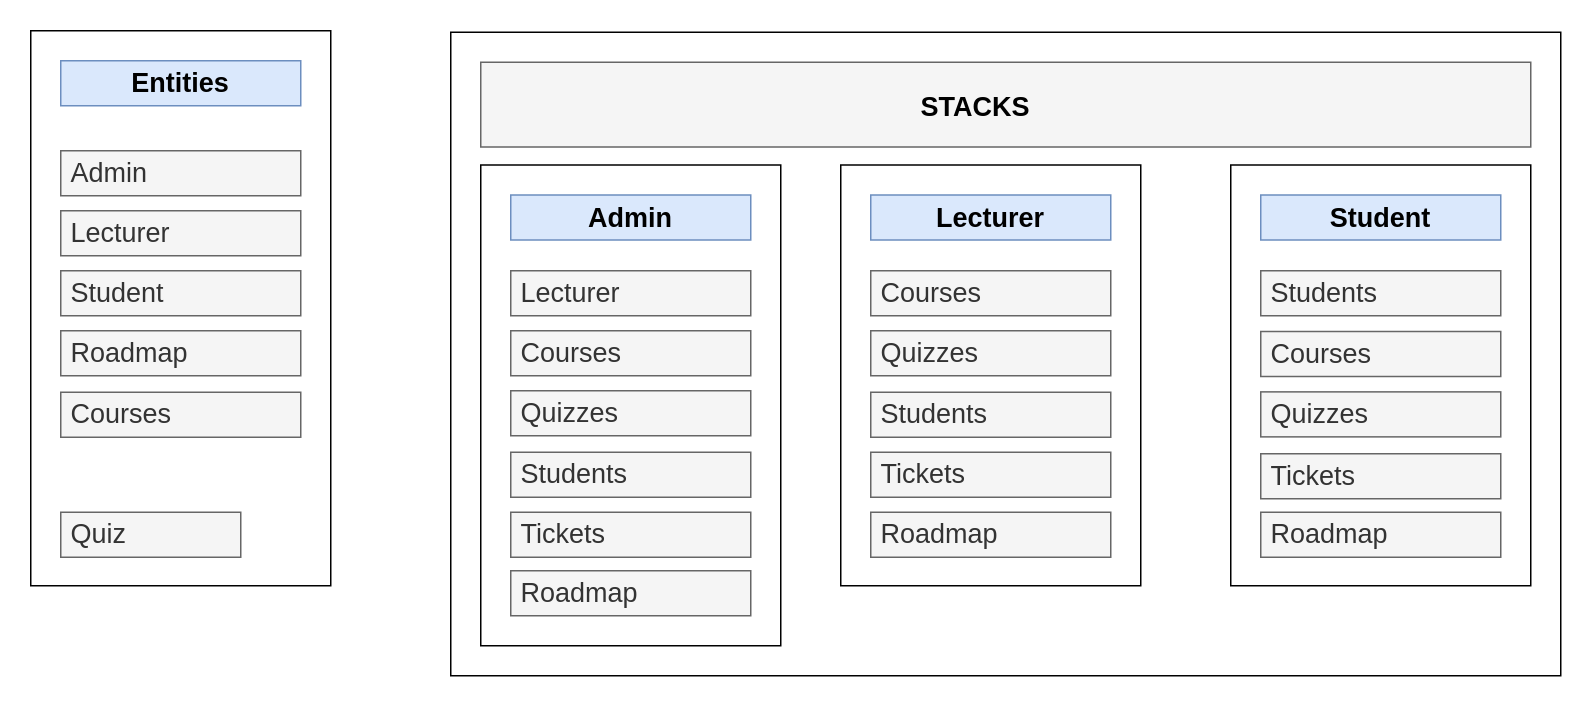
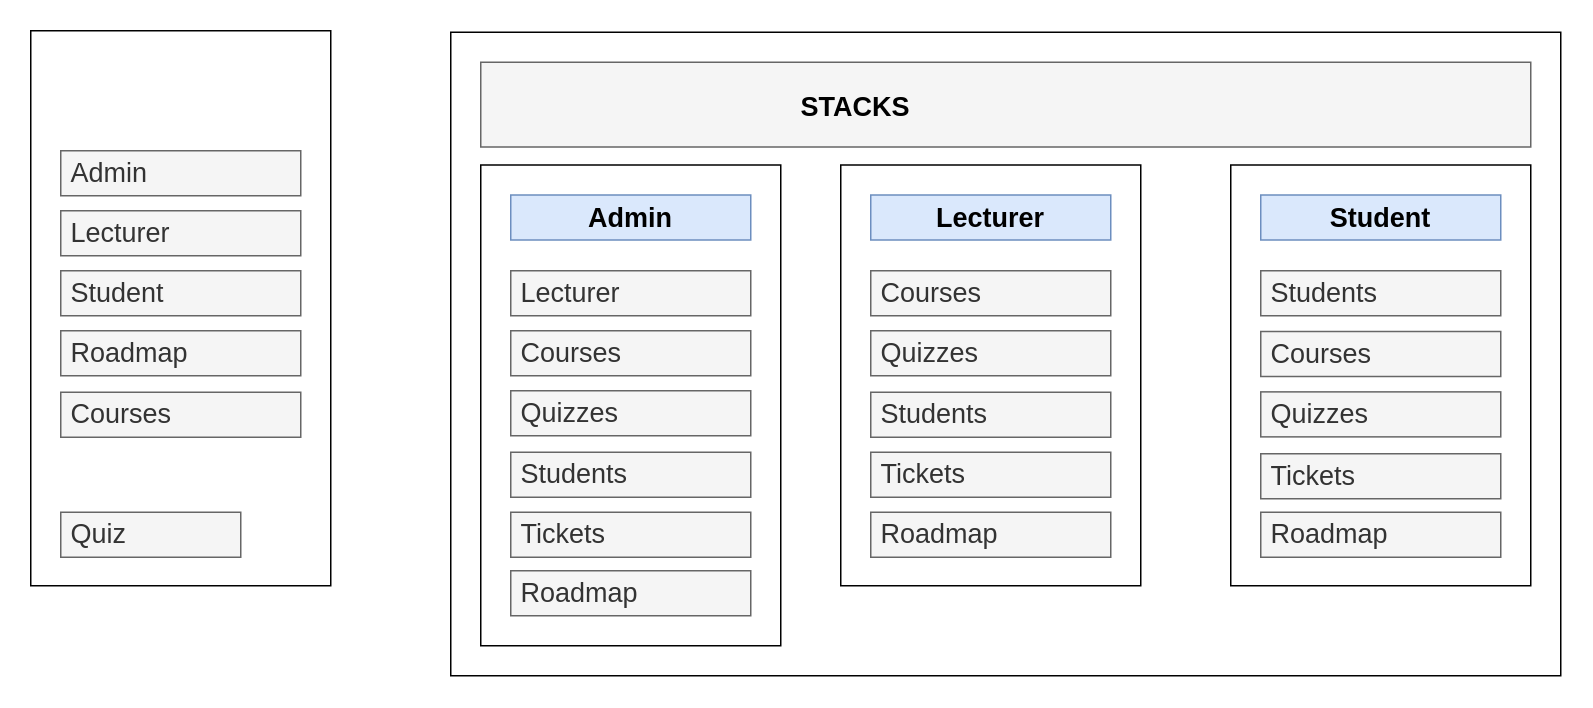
(181, 83) -> none
(976, 107) -> (856, 107)
